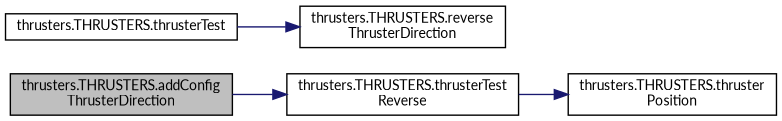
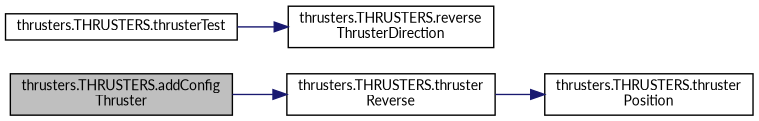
(121, 94) -> (121, 94)
(403, 94) -> (391, 94)
